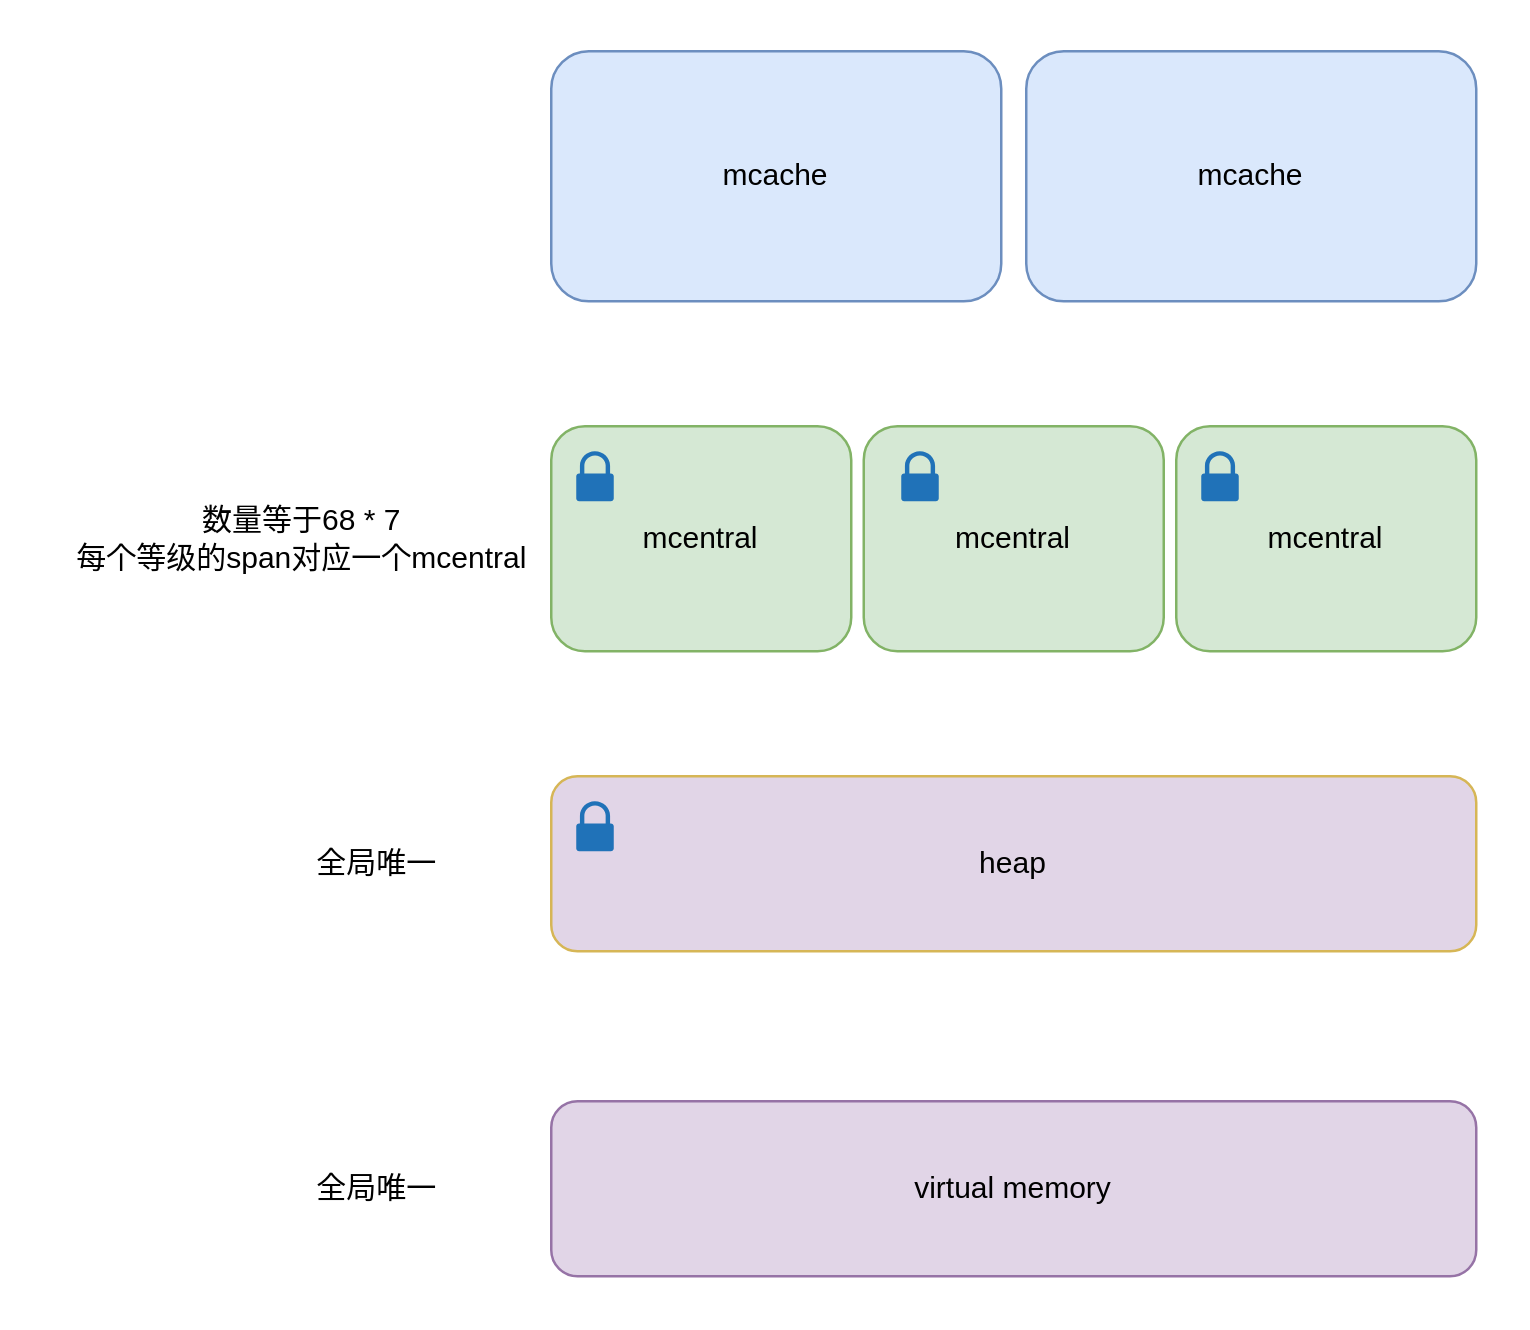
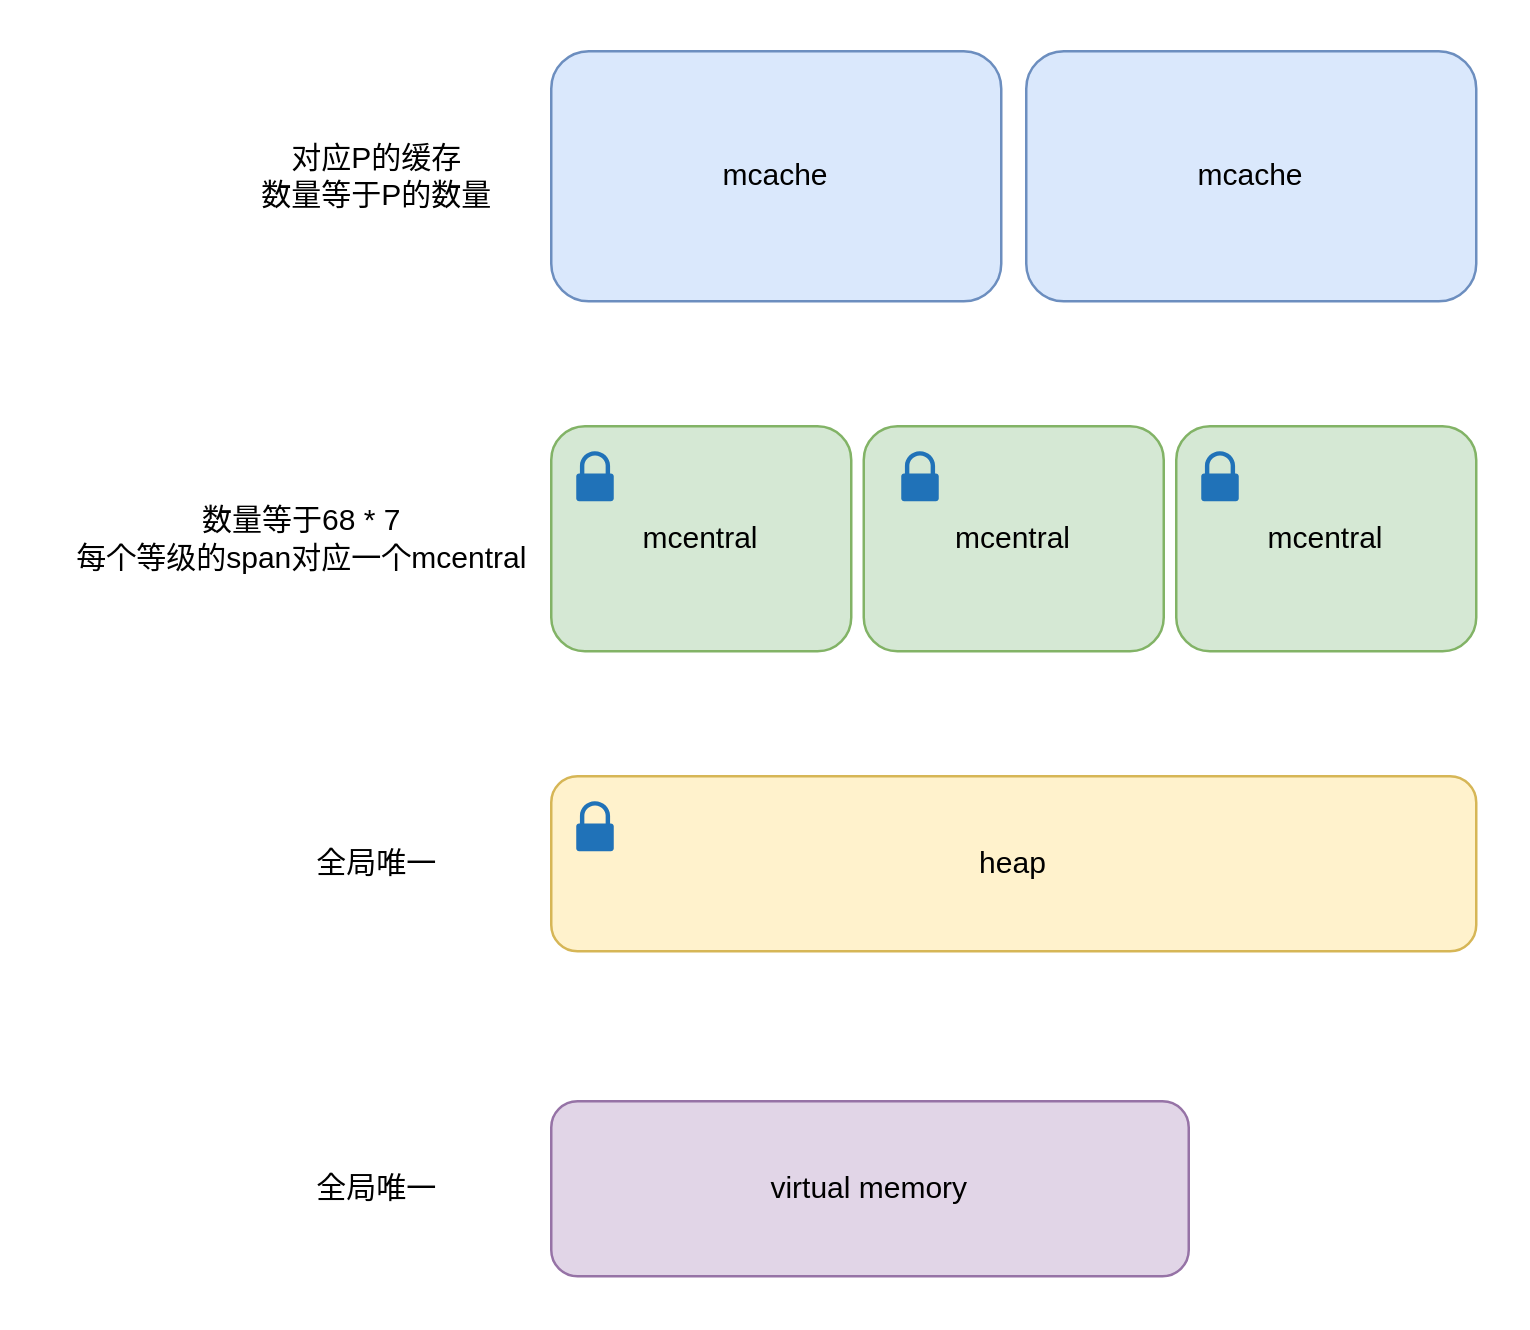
none -> (376, 176)
(1014, 864) -> (1014, 864)
(1014, 1189) -> (870, 1189)
